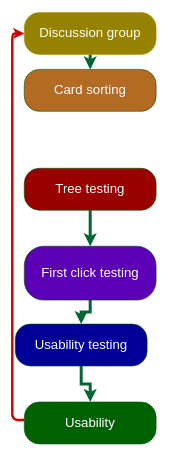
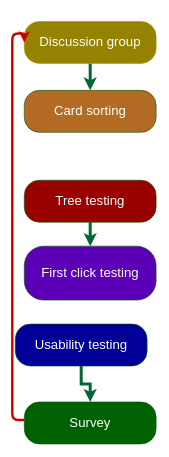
(90, 33) -> (90, 42)
(90, 90) -> (90, 111)
(90, 189) -> (90, 201)
(90, 312) -> none
(90, 423) -> (90, 423)
